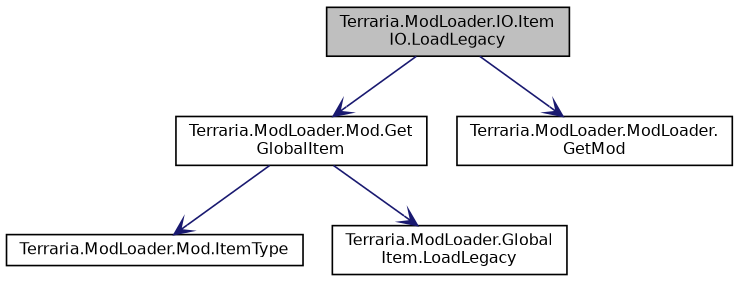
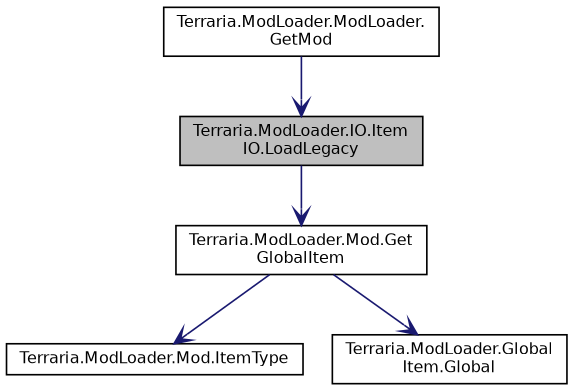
(515, 82) -> (301, 78)
(450, 250) -> (450, 359)
